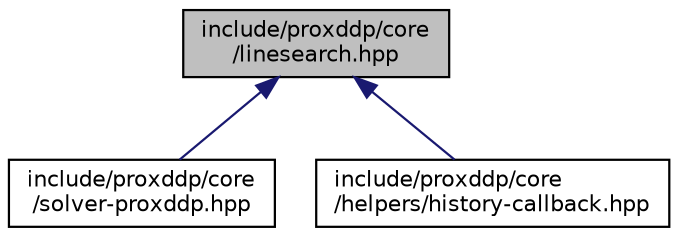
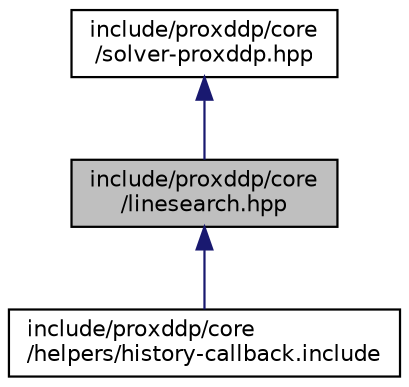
(220, 126) -> (204, 130)
(493, 193) -> (204, 343)
